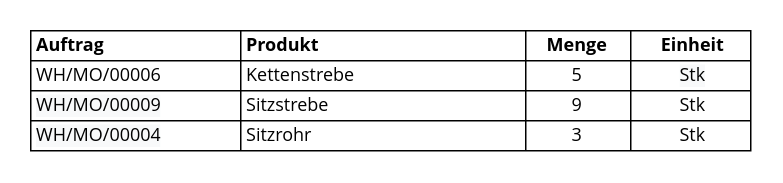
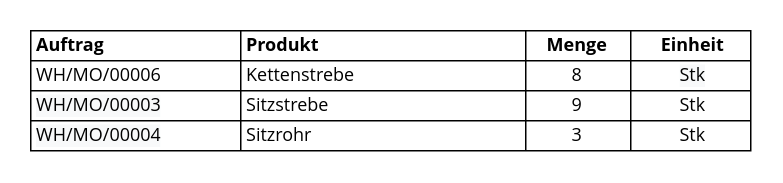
(578, 76) -> (578, 76)
(92, 106) -> (92, 106)
